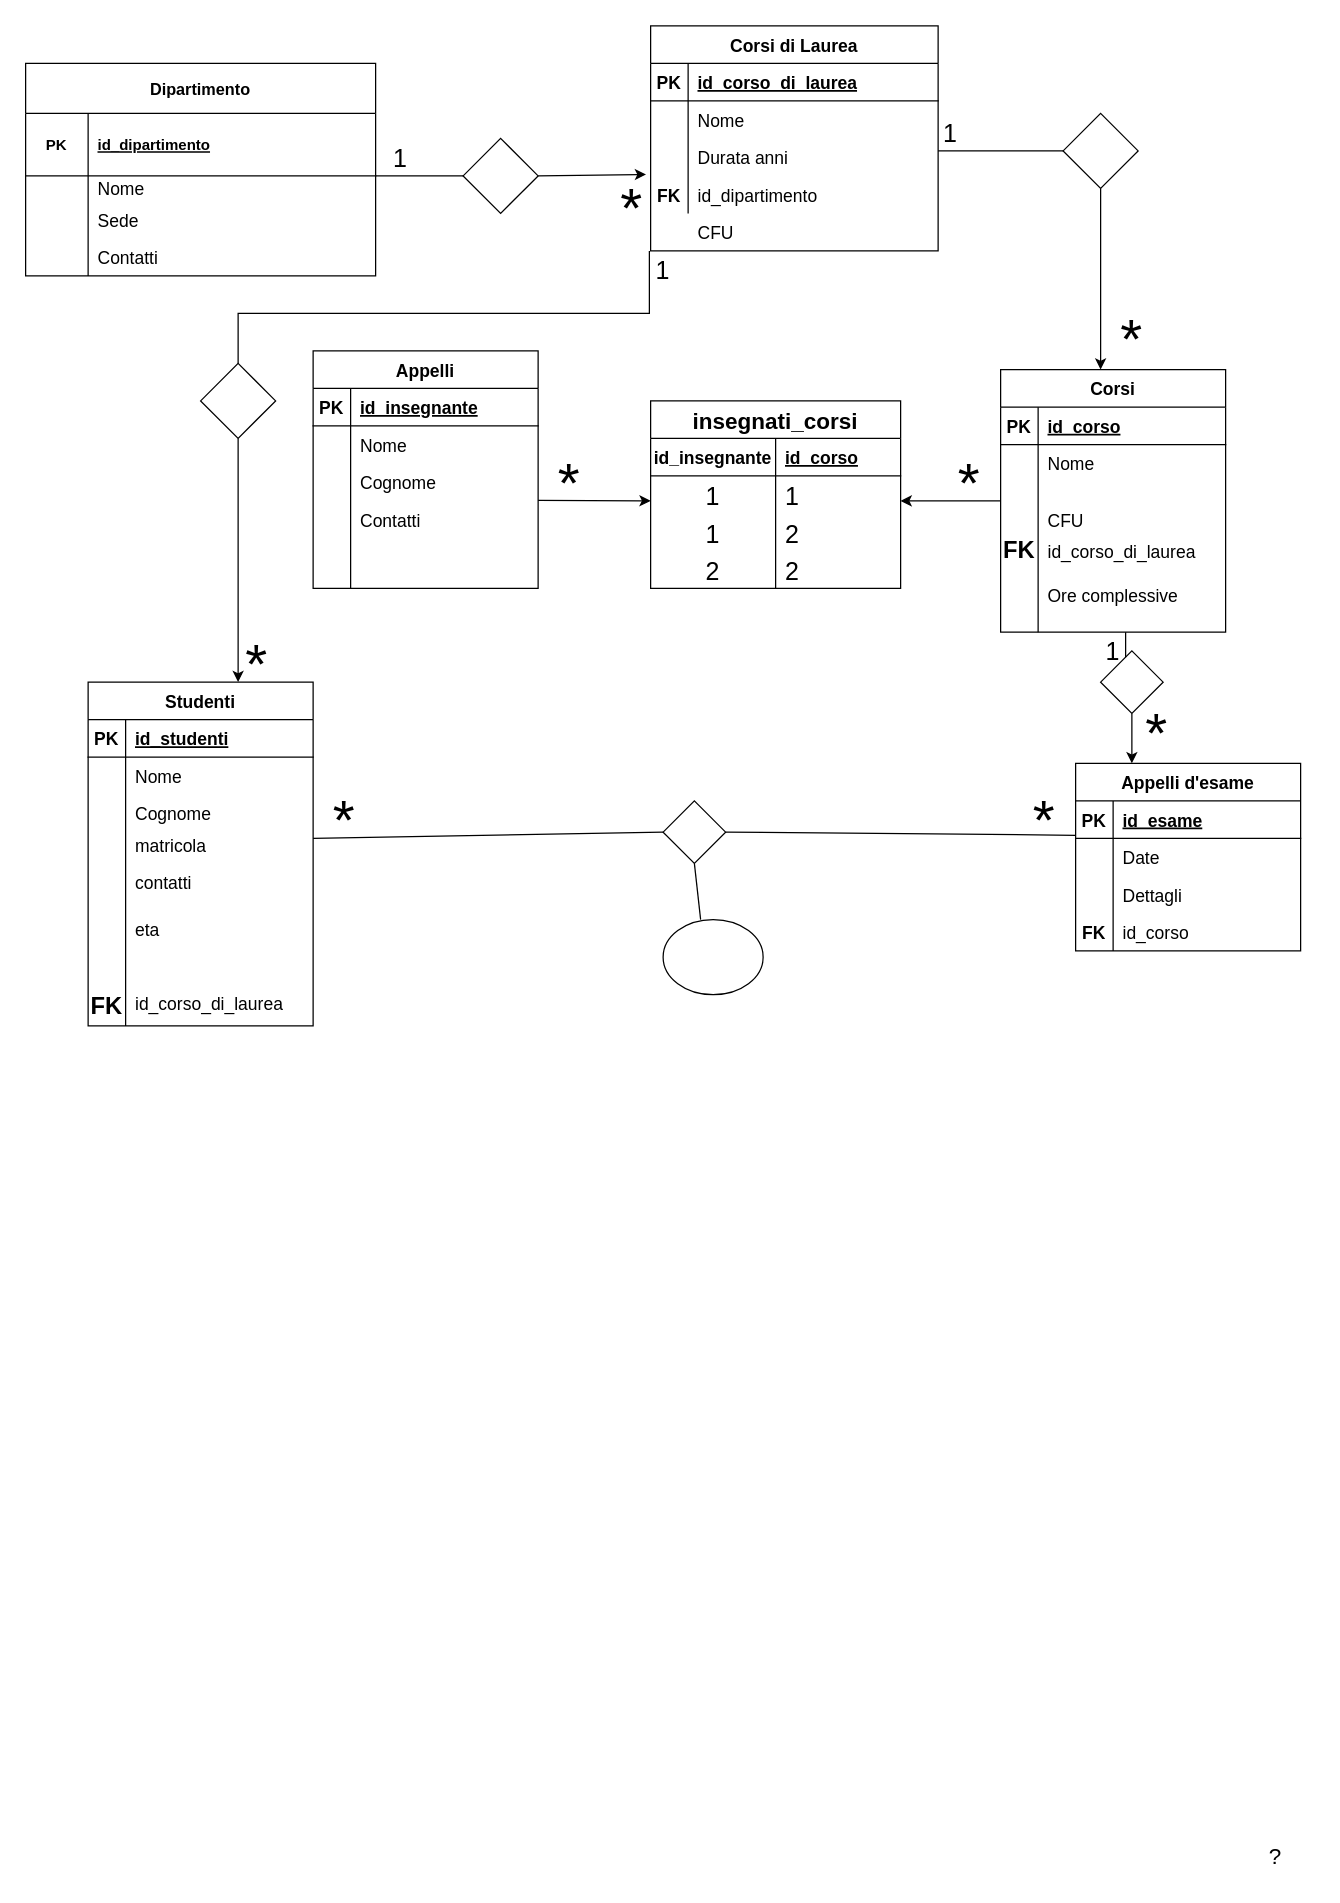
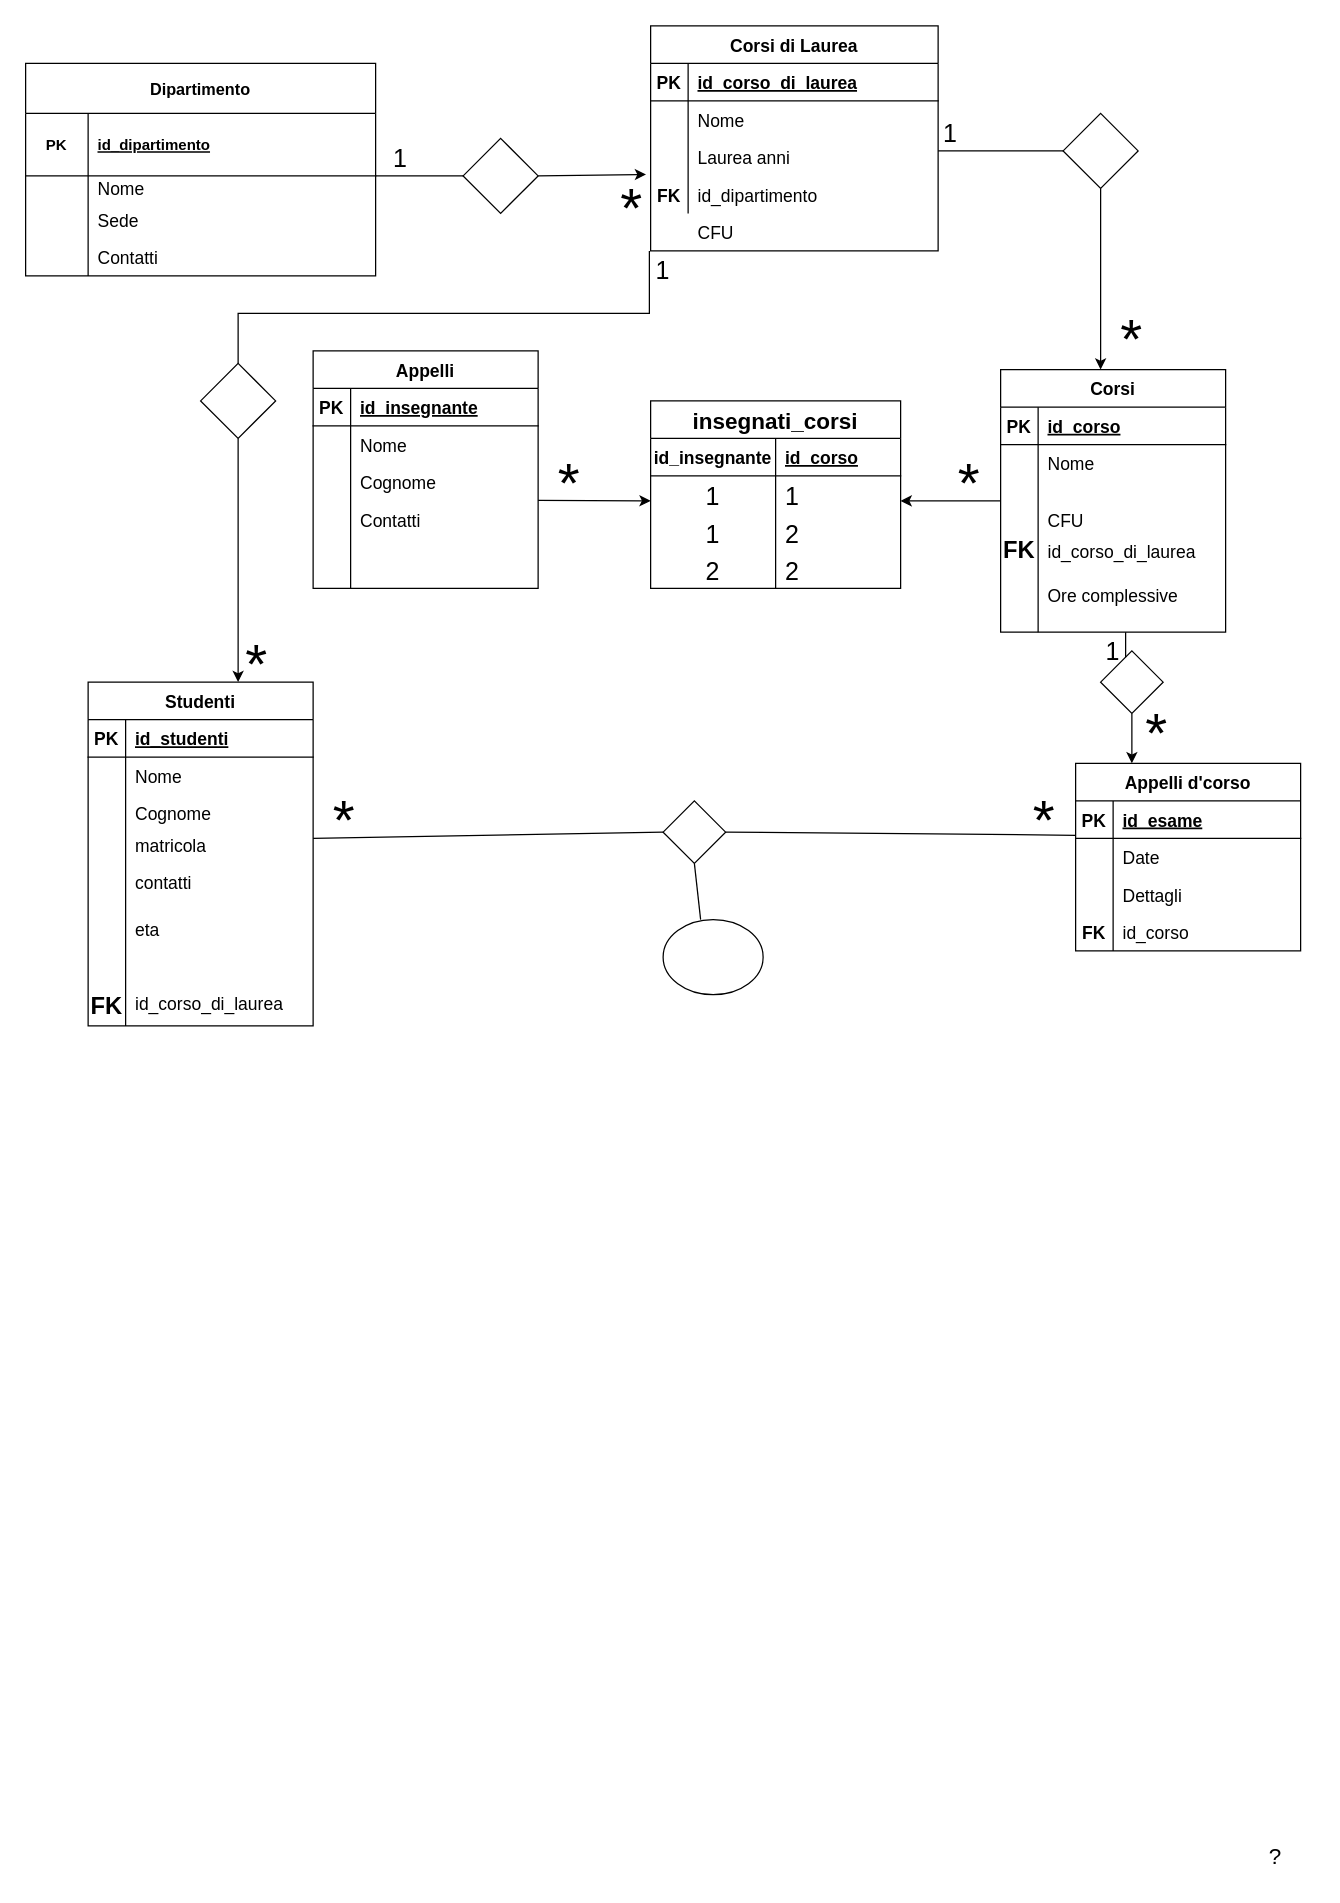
(747, 158) -> (747, 158)
(1188, 783) -> (1188, 783)
